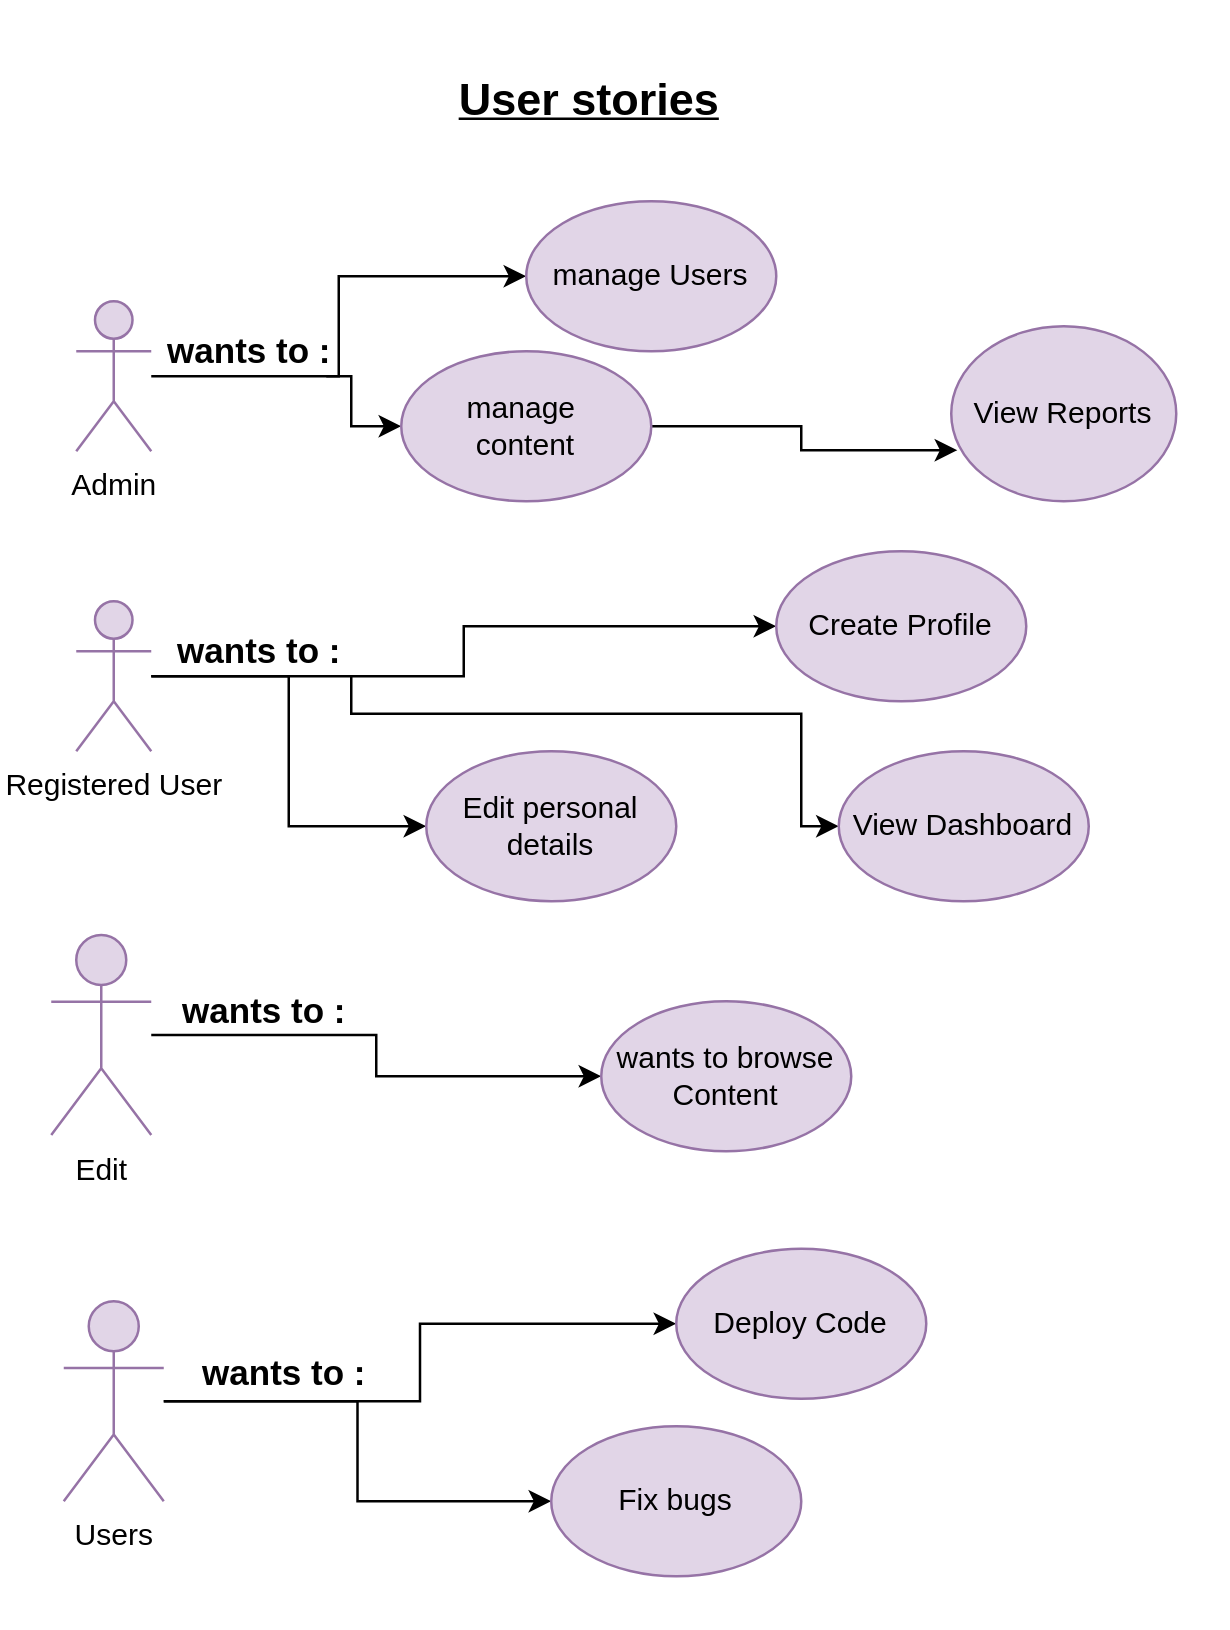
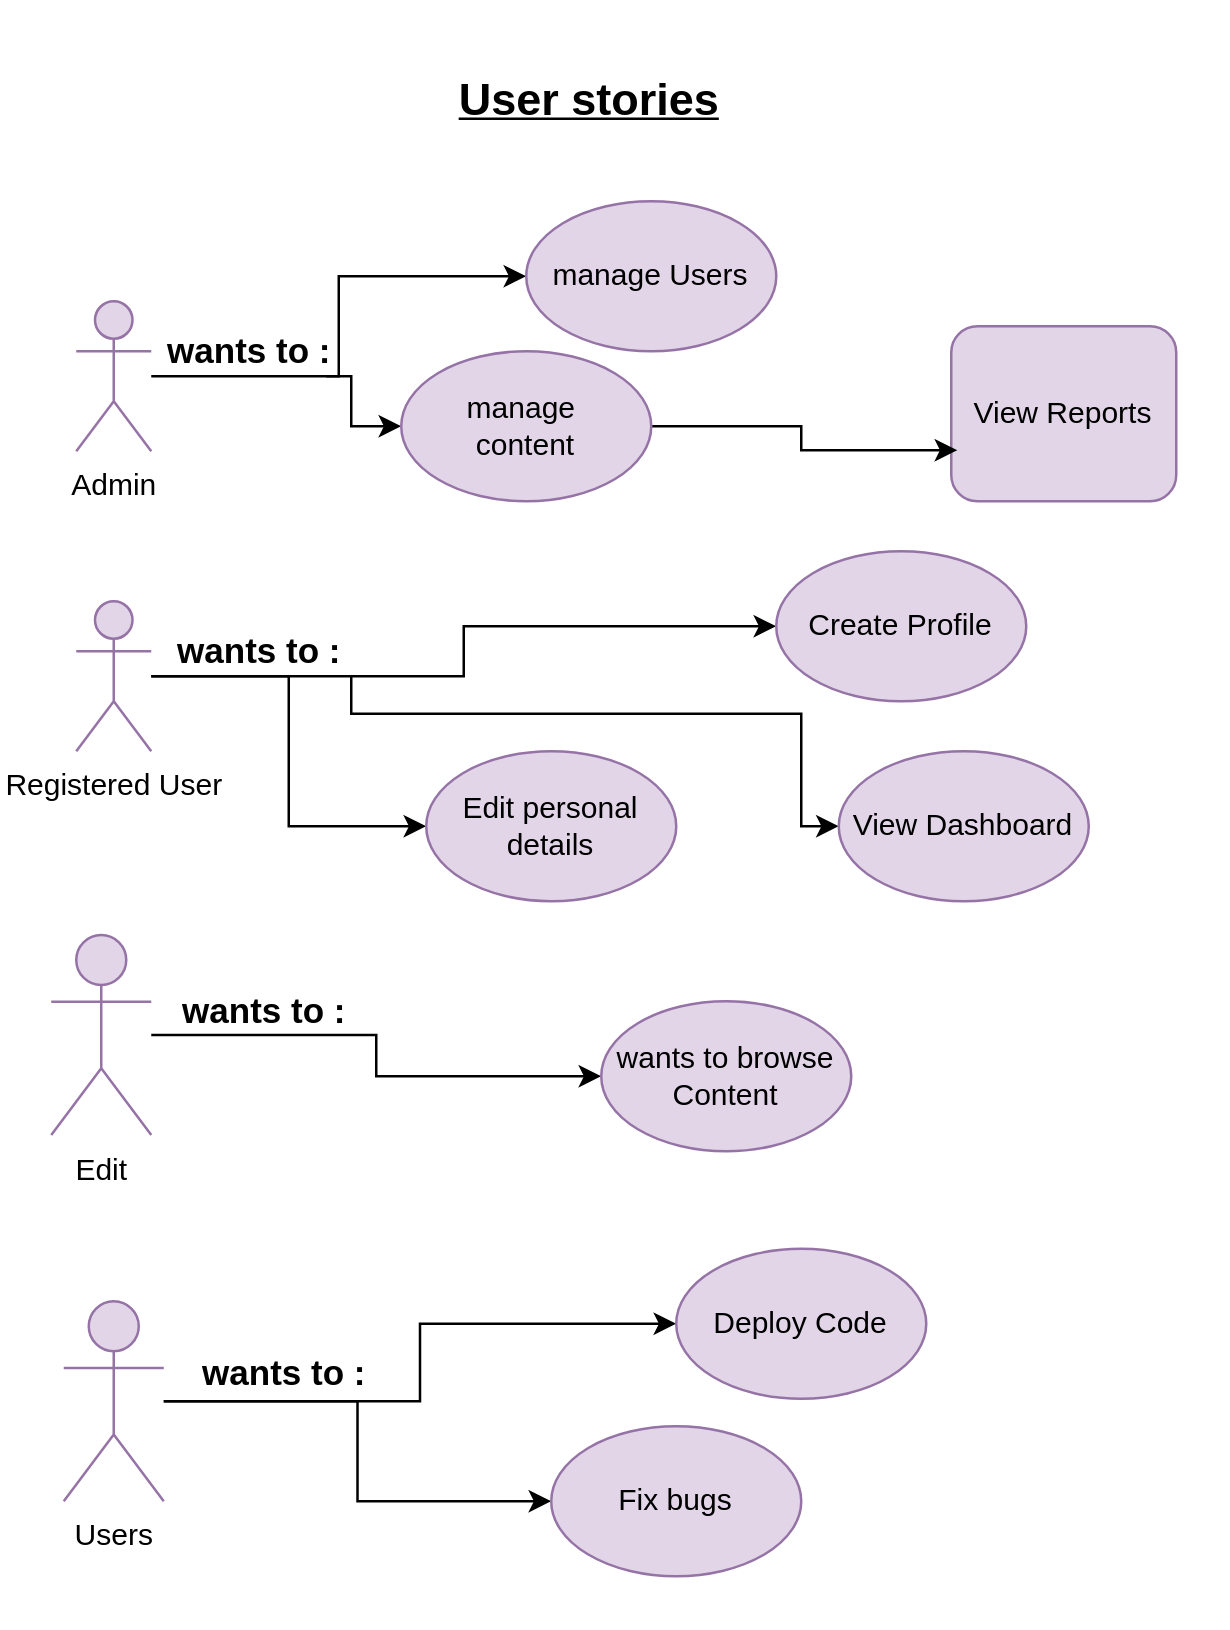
(1064, 414) -> (1064, 414)
